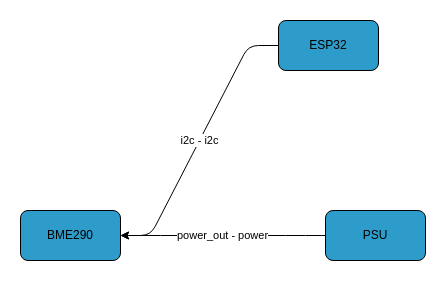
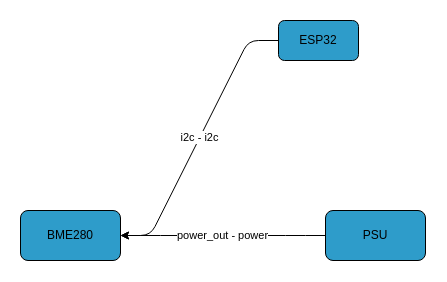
(329, 46) -> (319, 41)
(71, 236) -> (71, 236)
